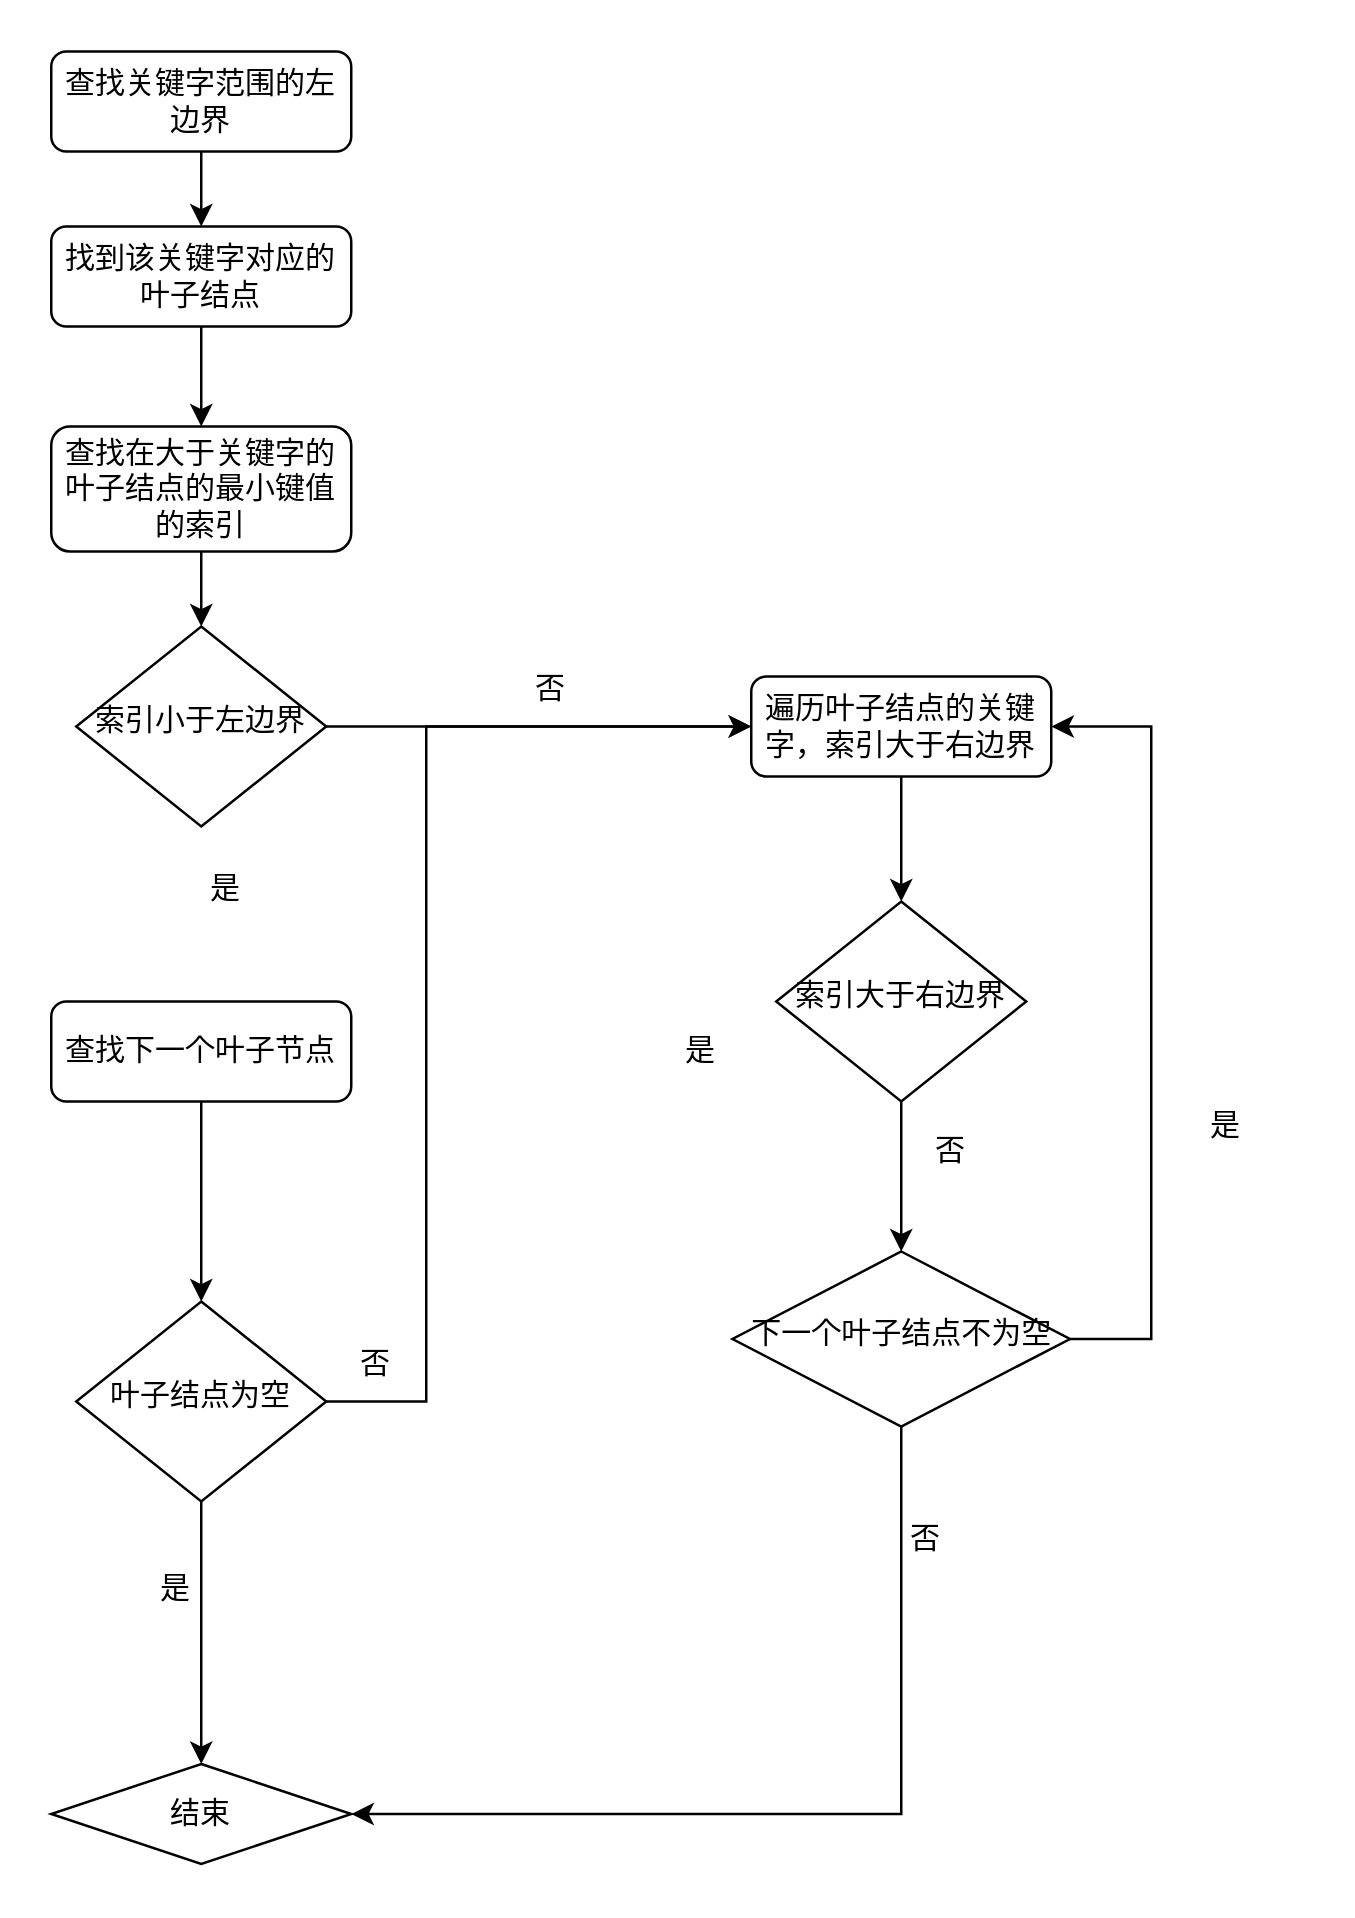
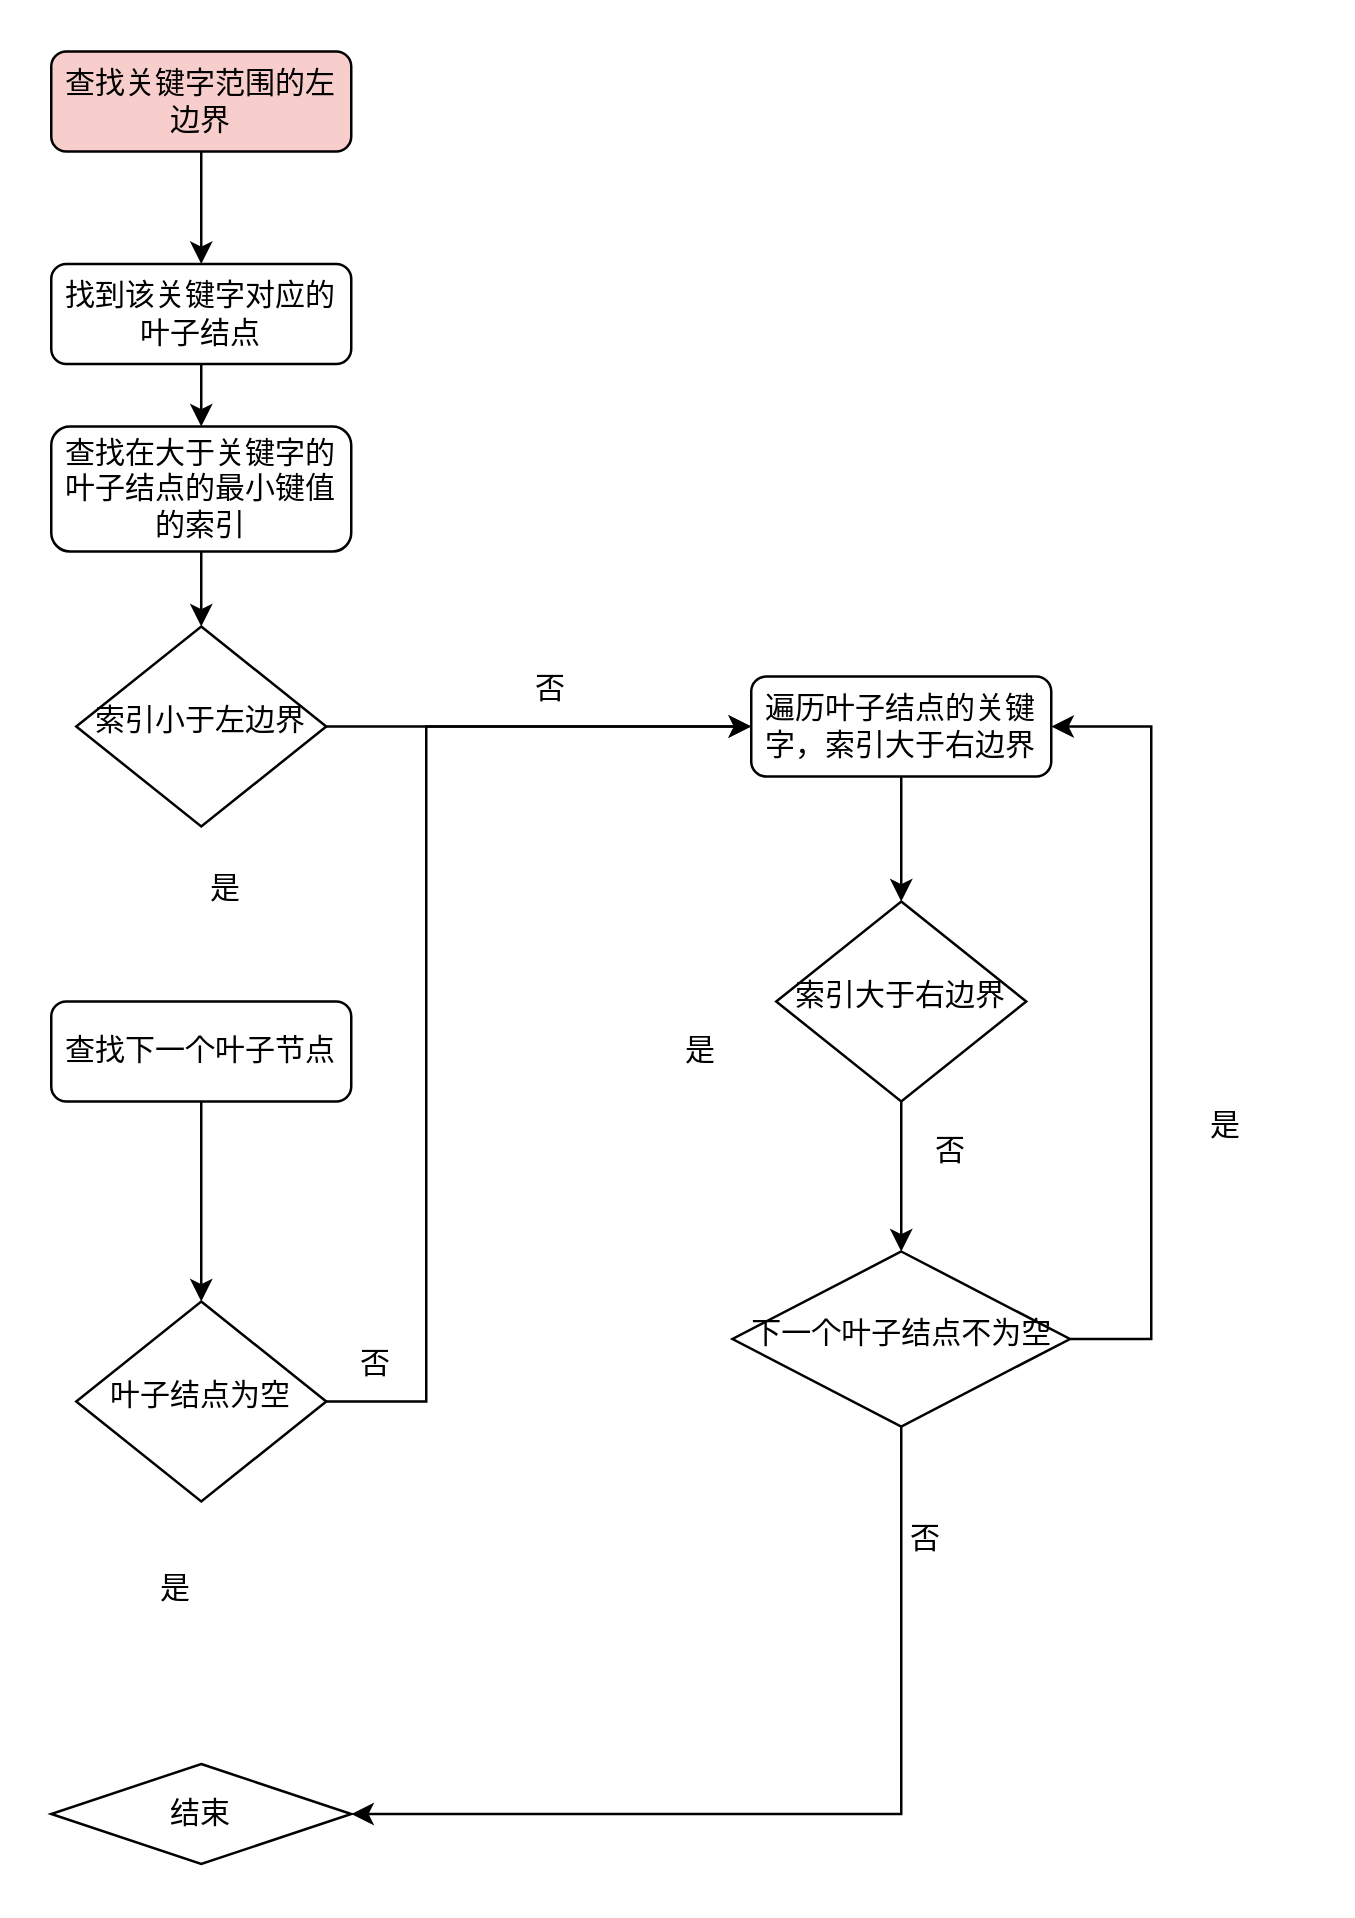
(201, 101) -> (201, 101)
(201, 276) -> (201, 314)
(201, 1625) -> none
